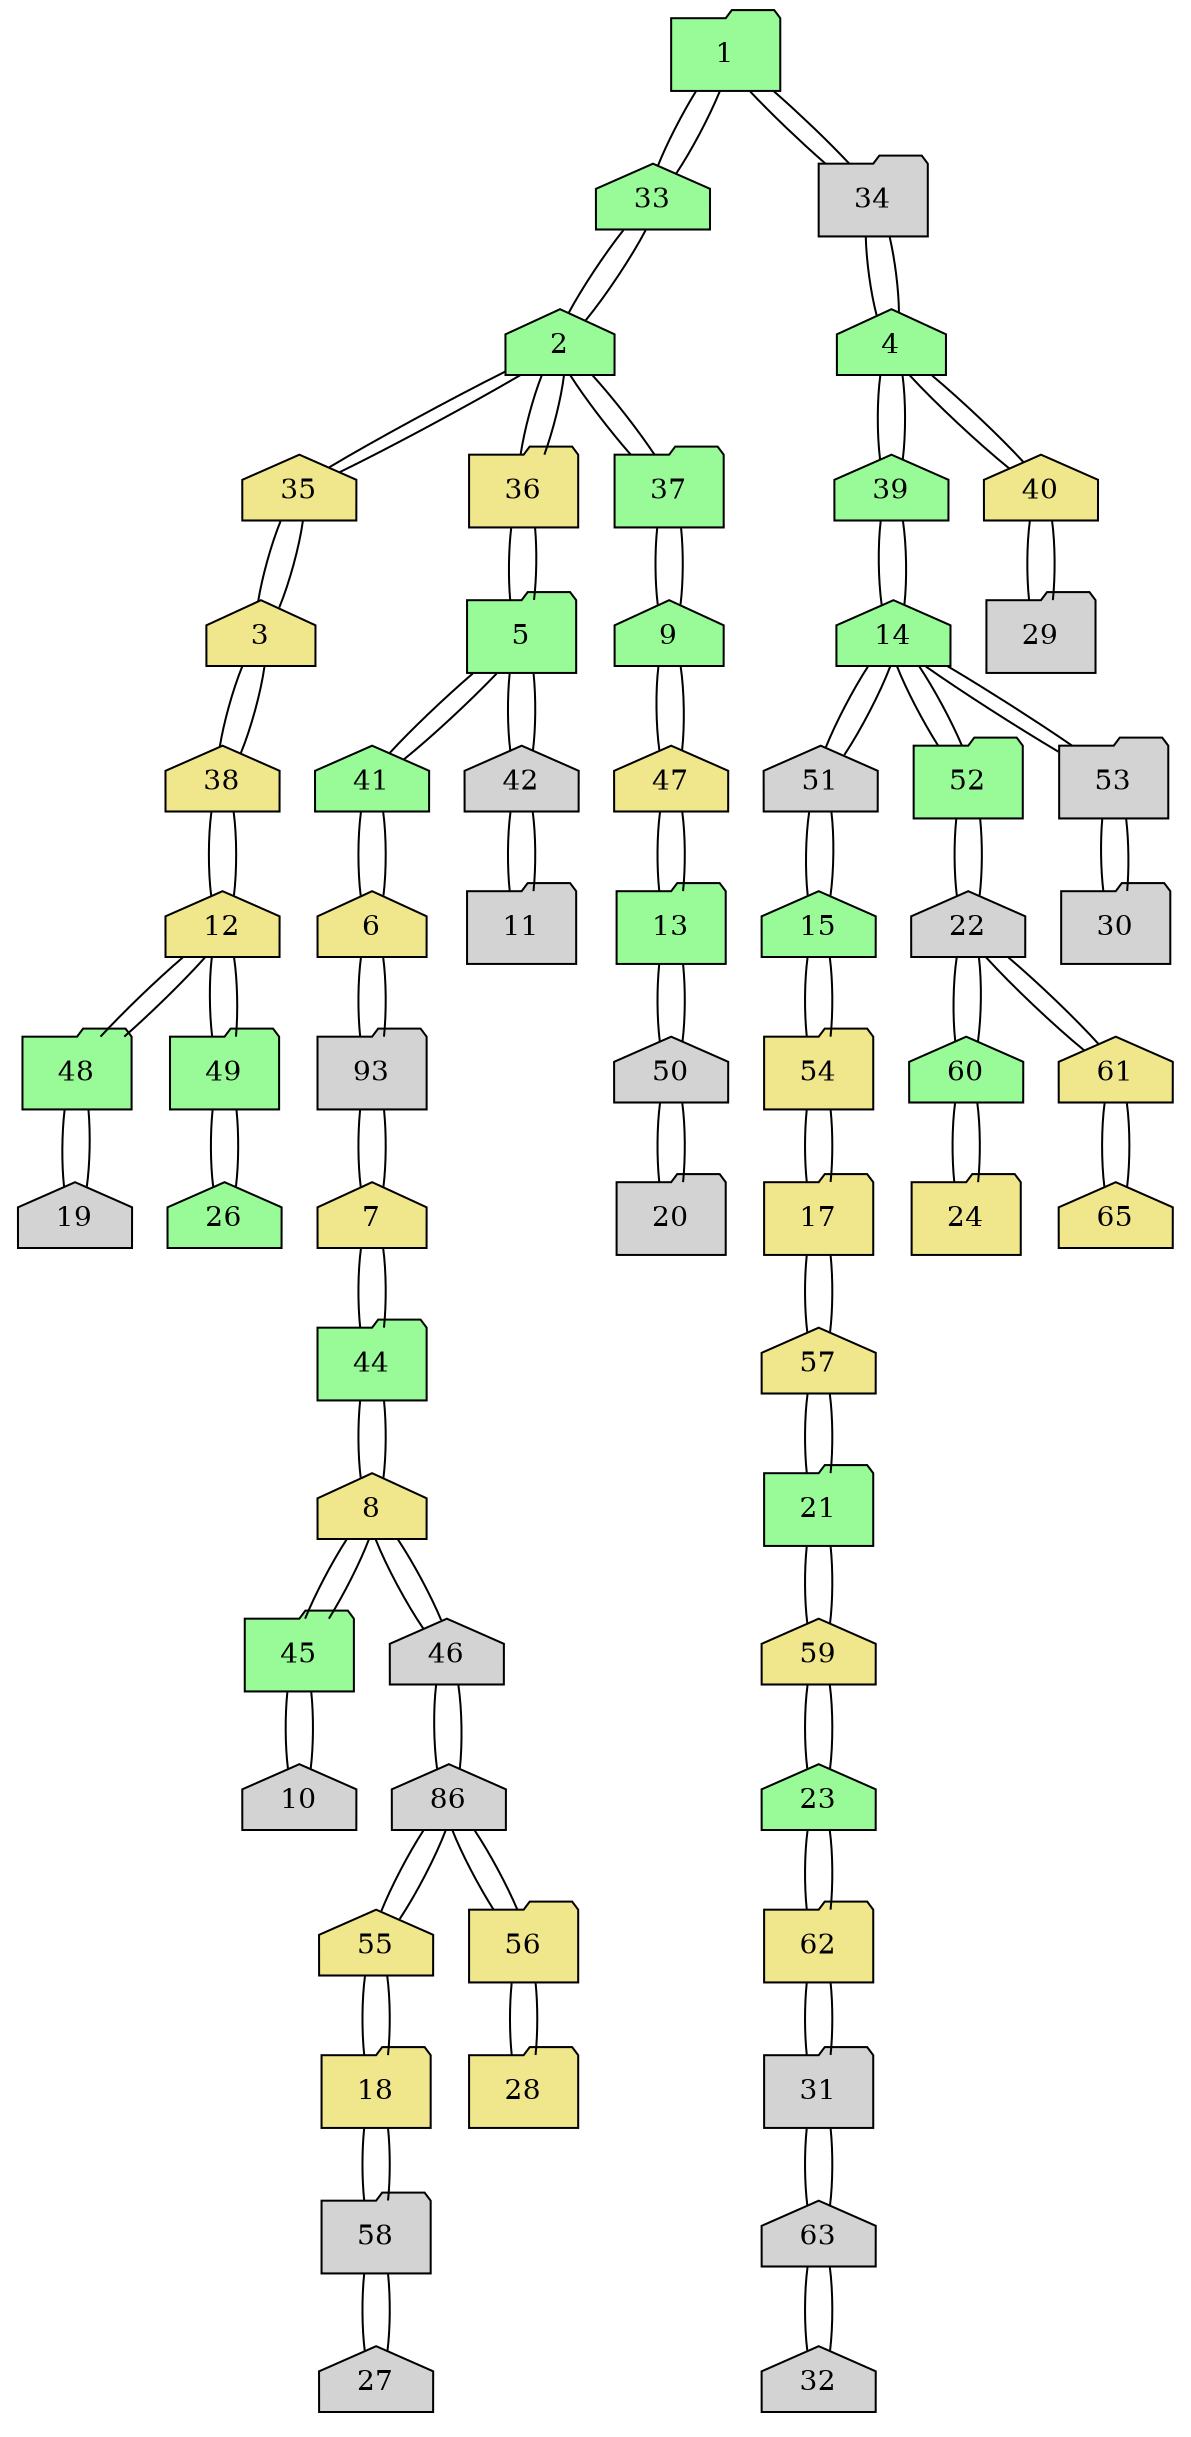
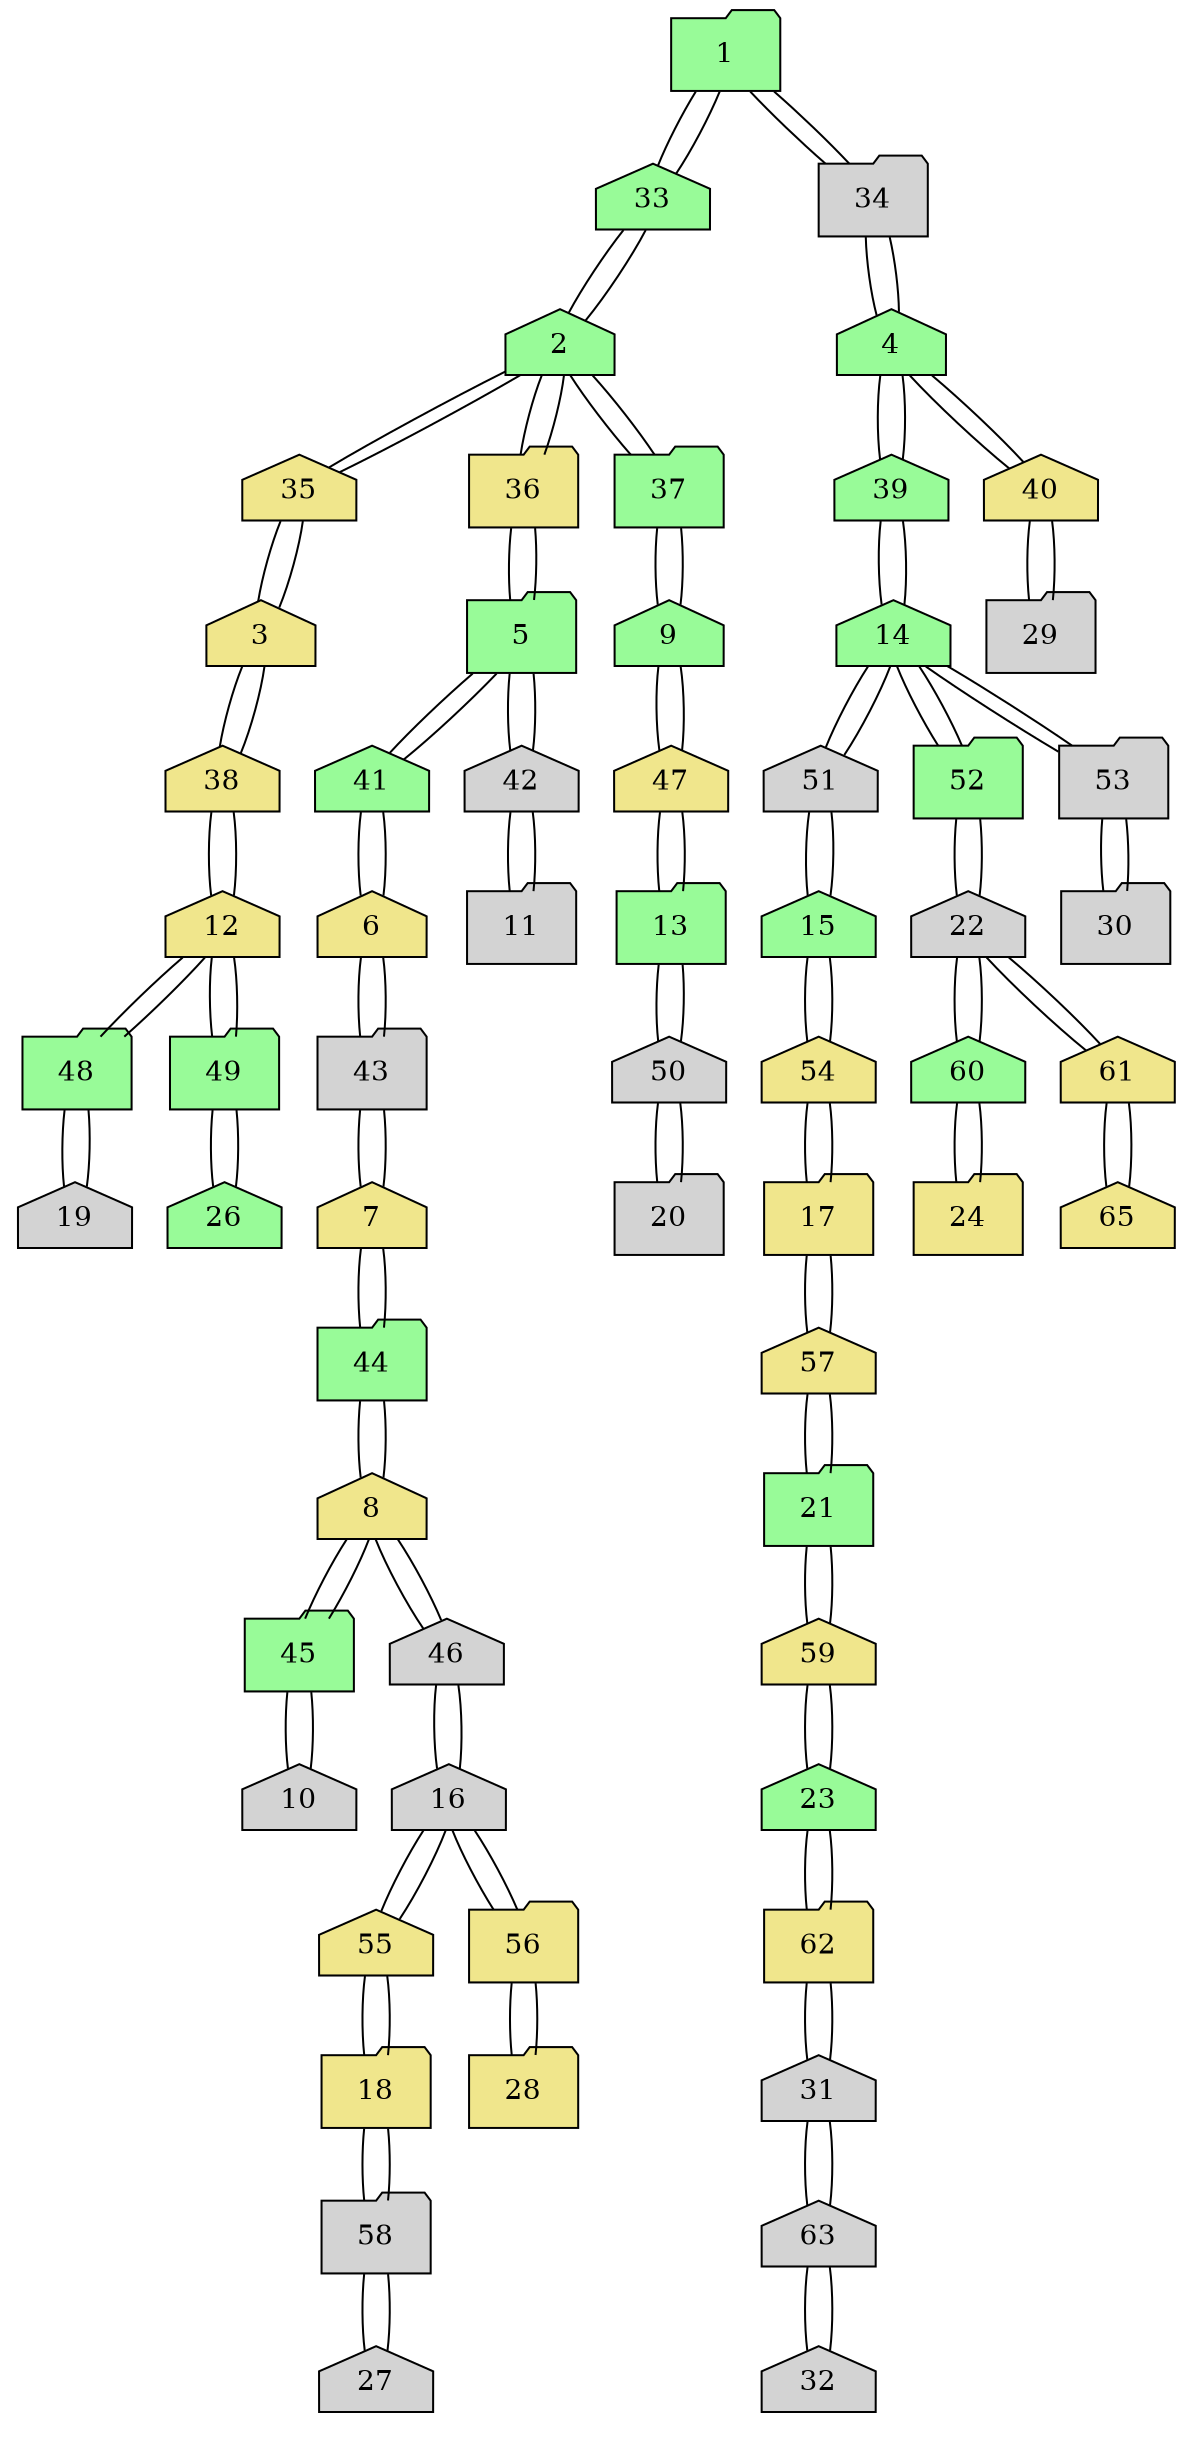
(372, 1073) -> (372, 1073)
(819, 1073) -> (819, 1073)
(449, 1801) -> (449, 1801)
(819, 2092) -> (819, 2092)
